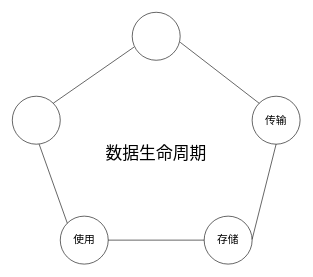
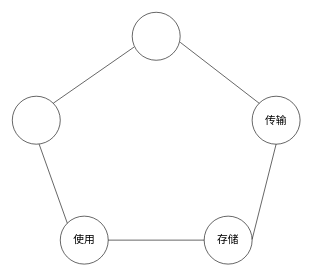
(156, 153) -> none
